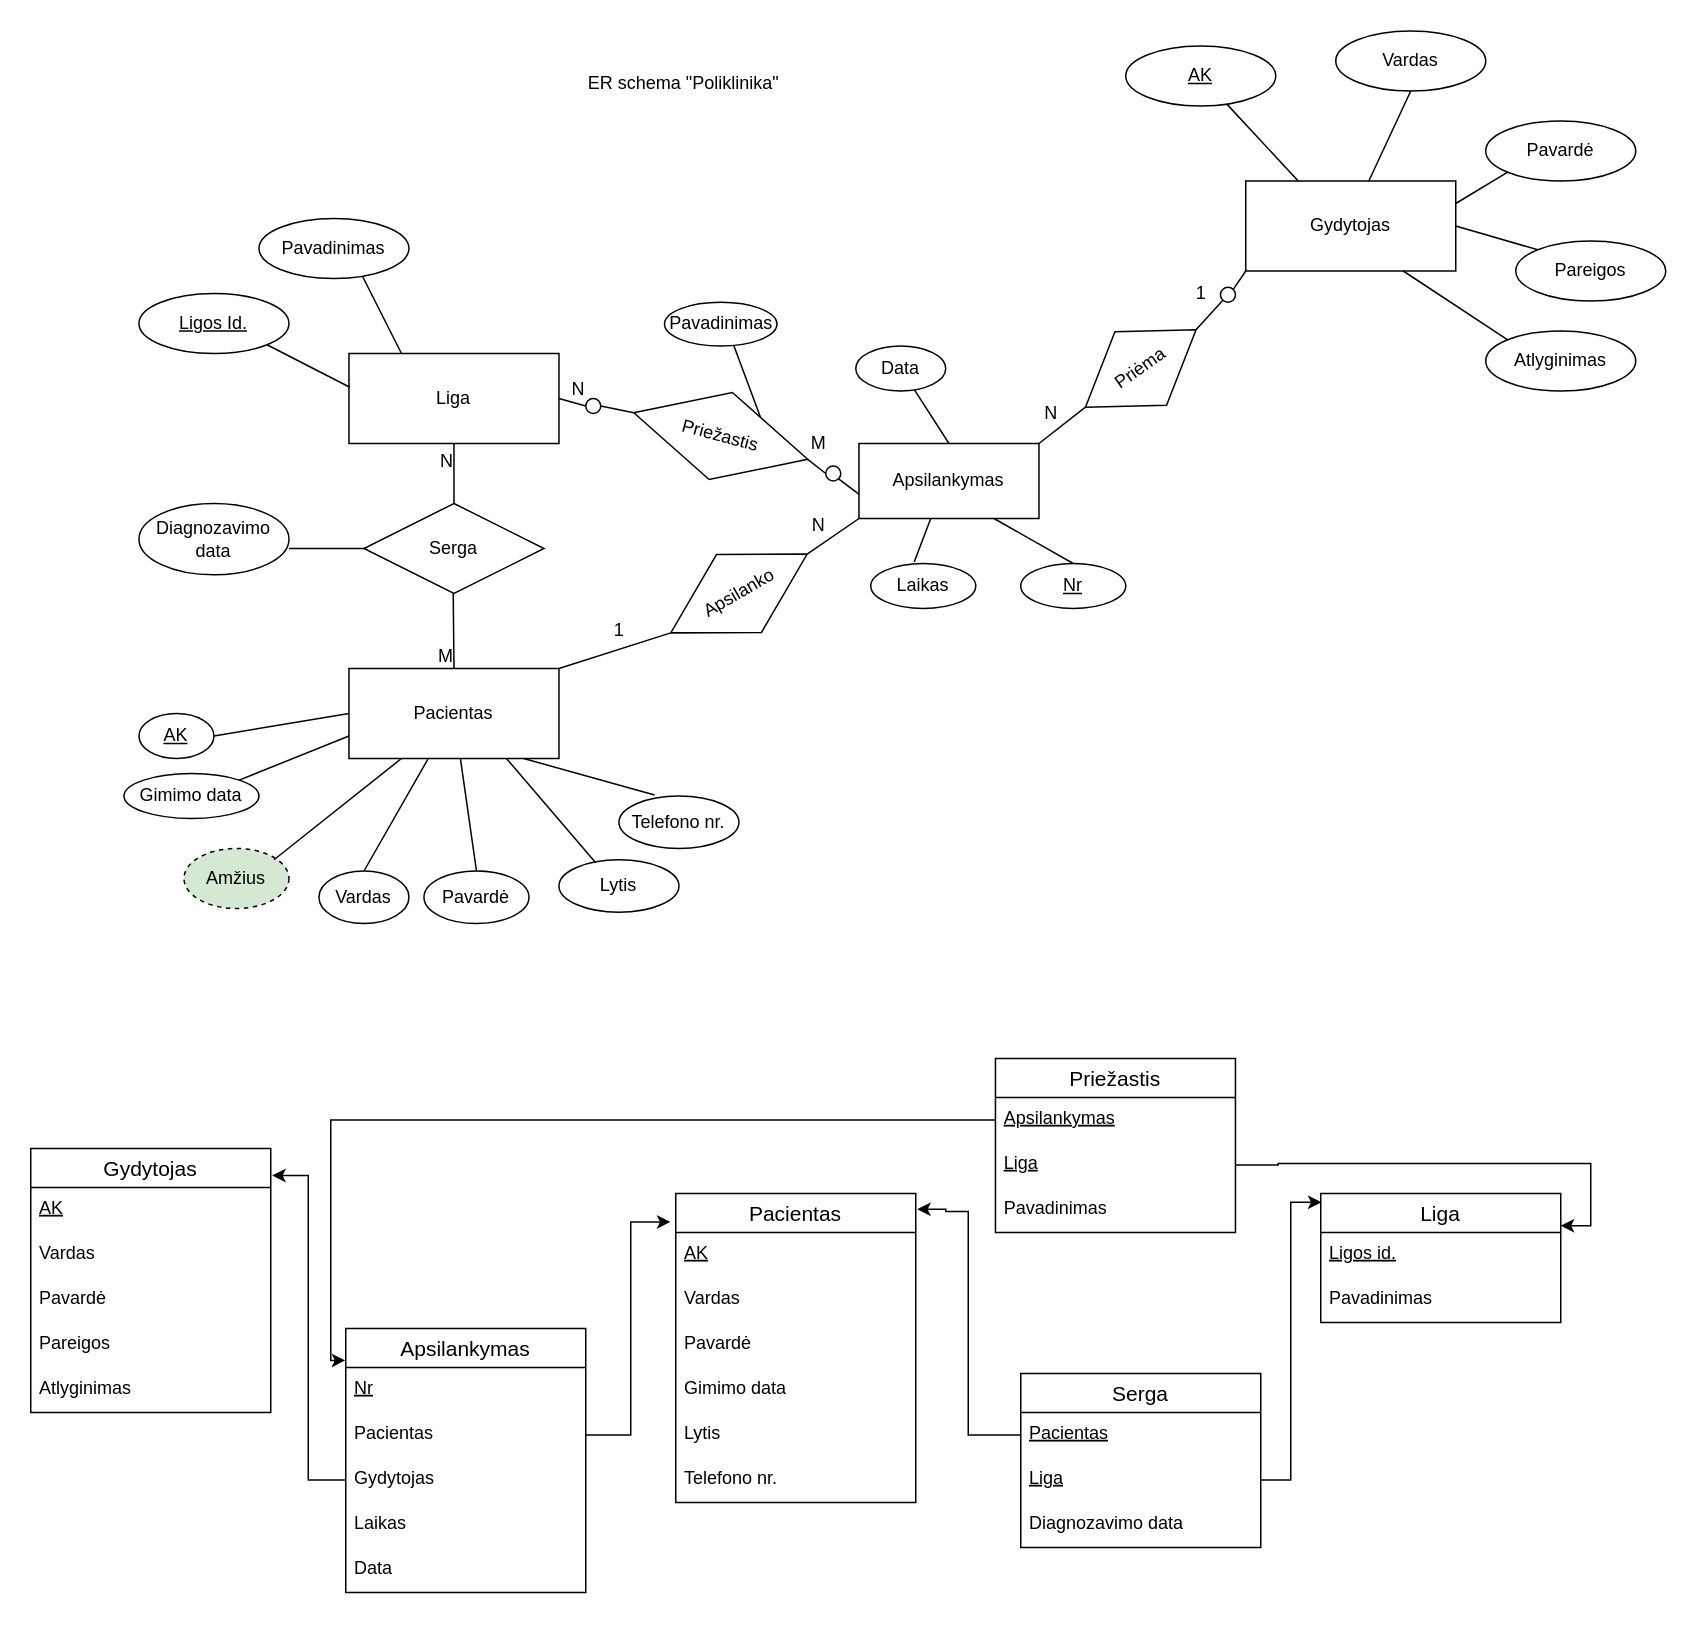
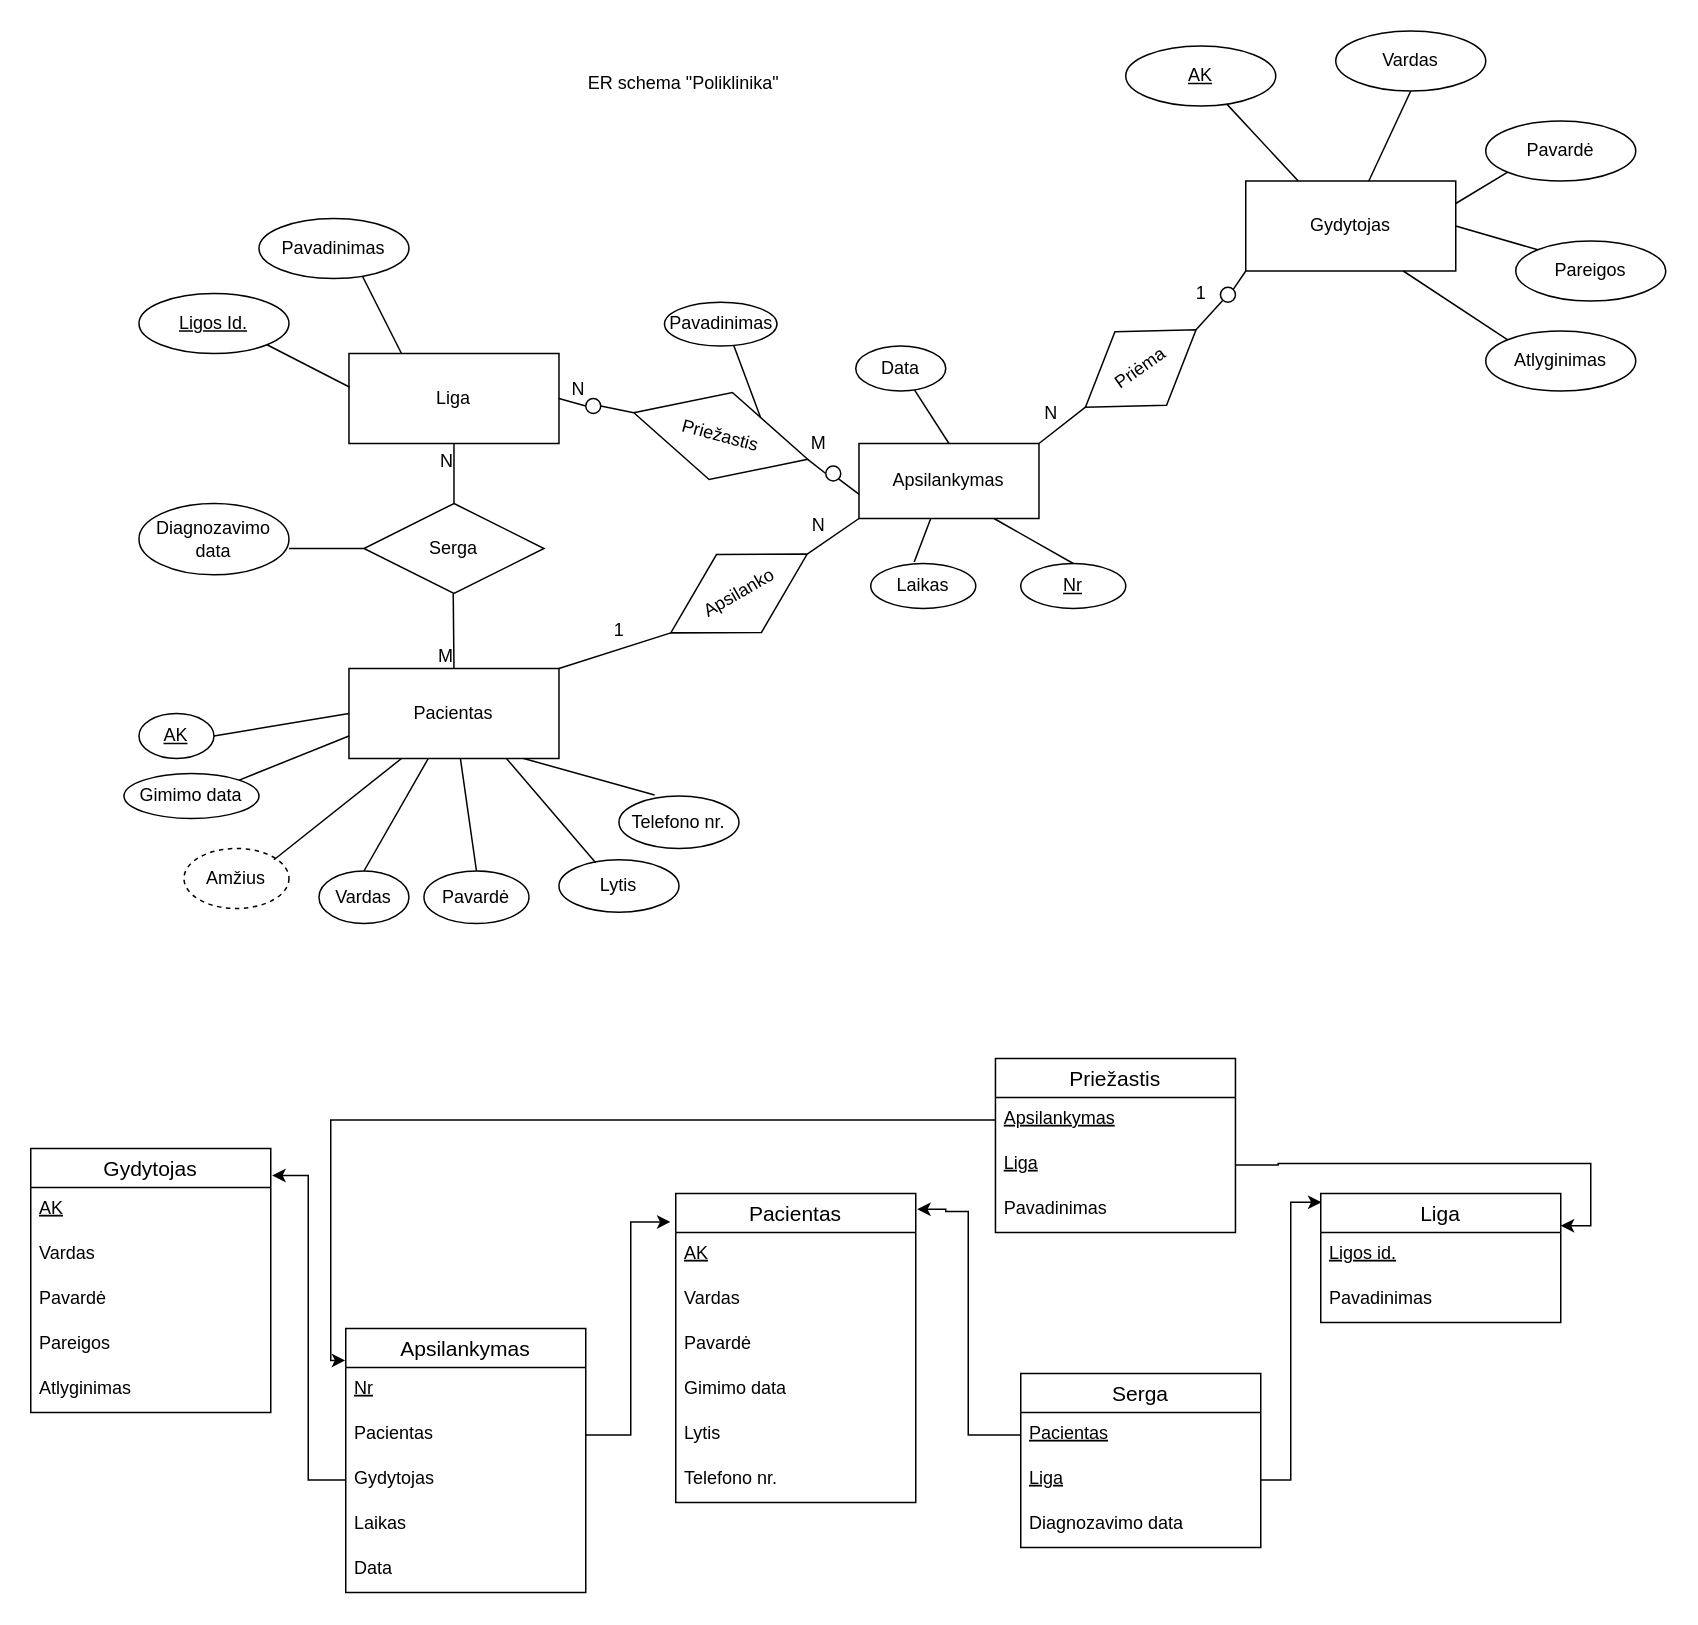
(236, 878) -> (236, 878)
